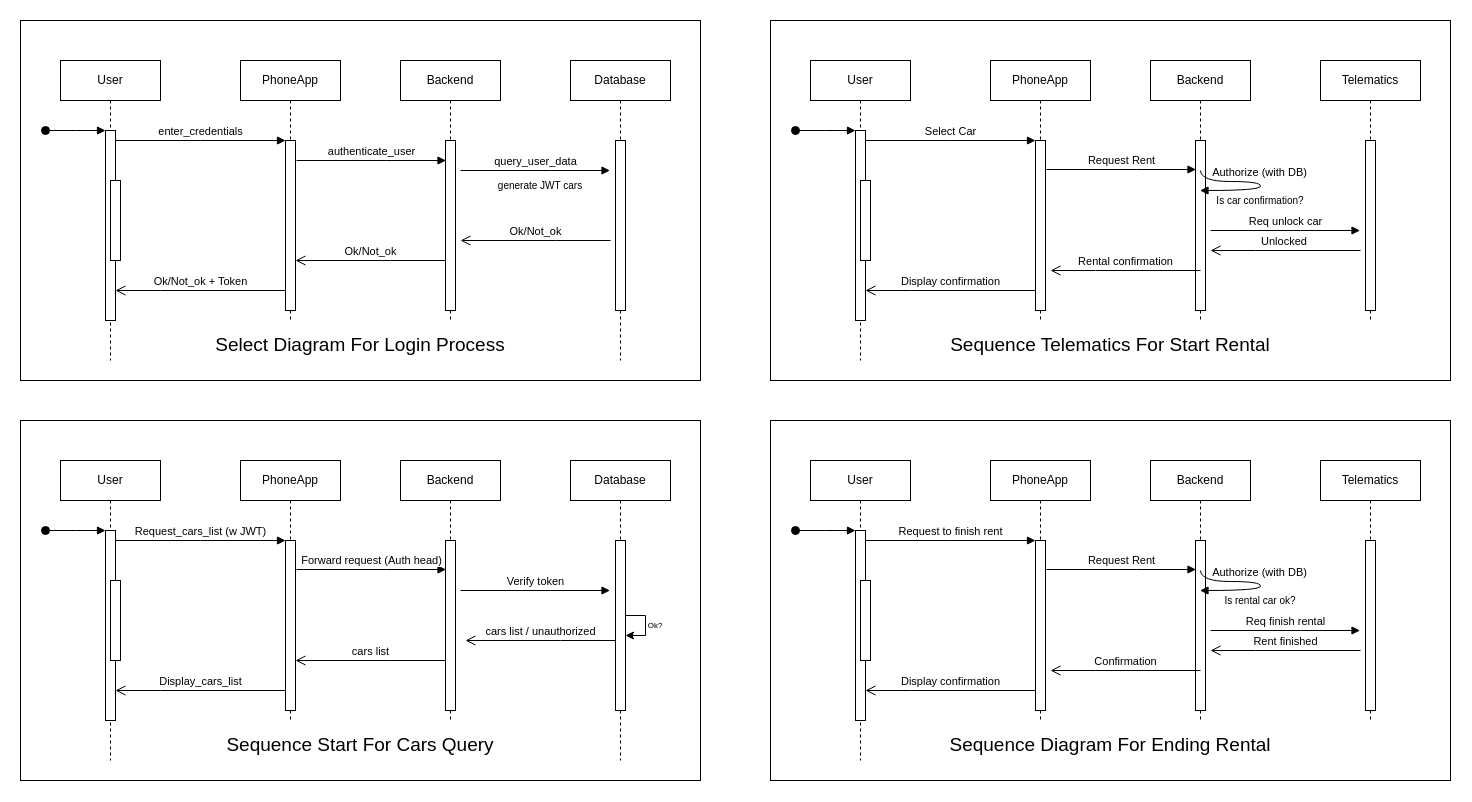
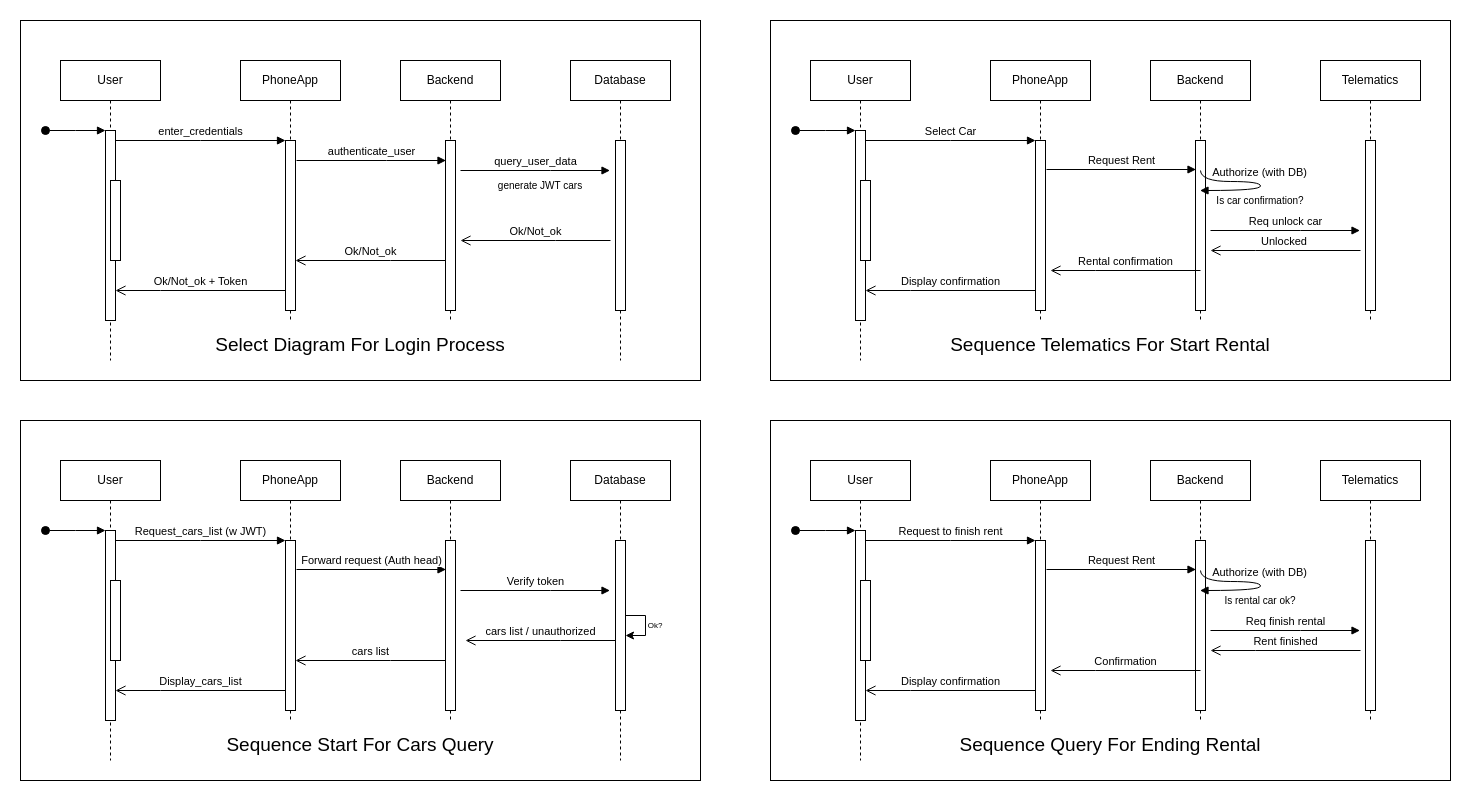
(1111, 746) -> (1111, 746)
